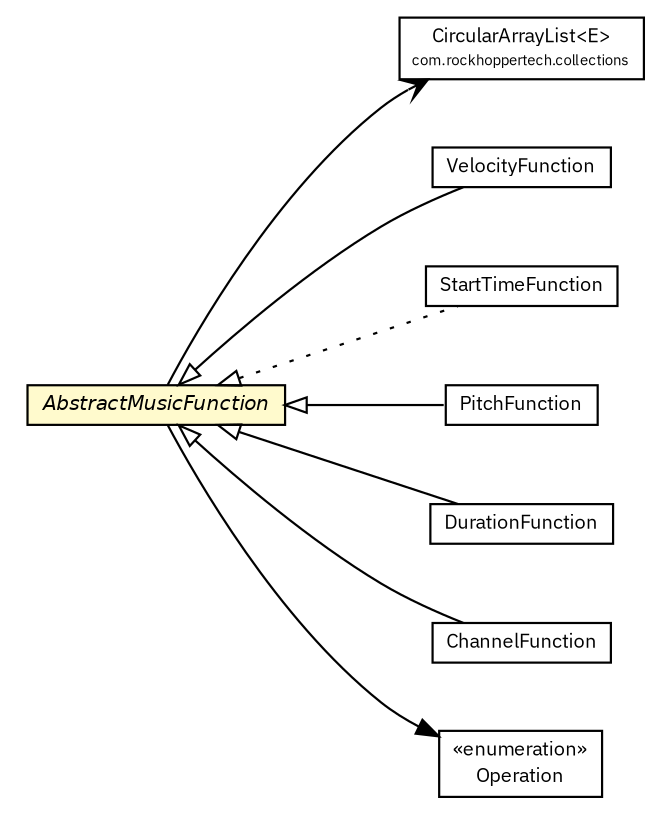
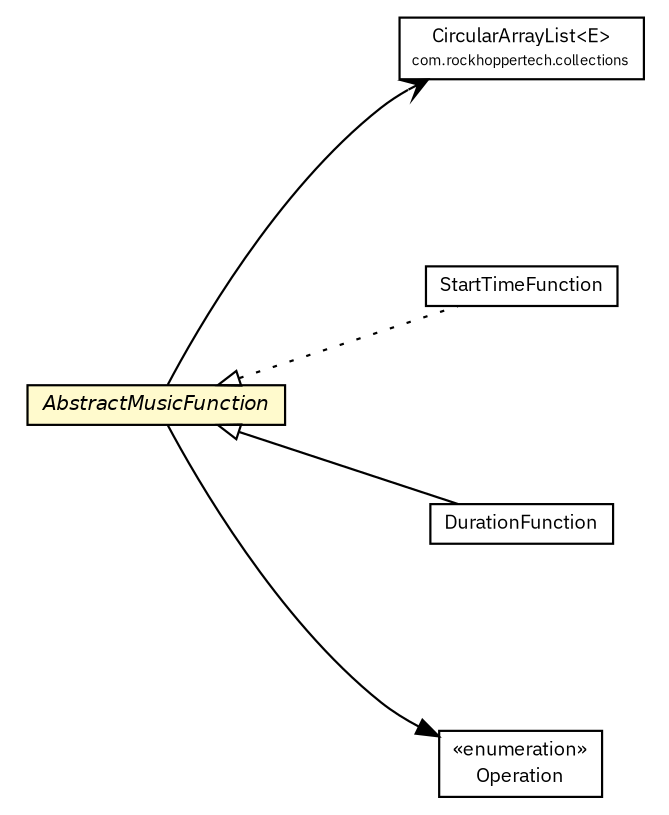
(521, 167) -> none
(521, 405) -> none
(521, 643) -> none
